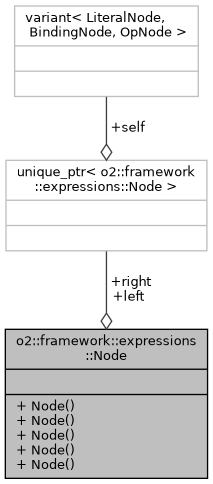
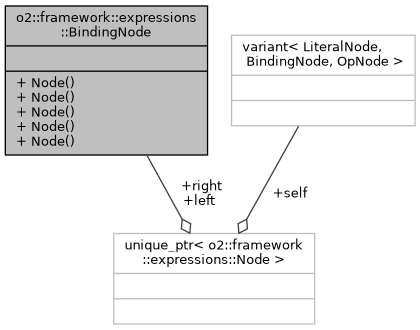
(106, 282) -> (164, 187)
(106, 356) -> (106, 33)
